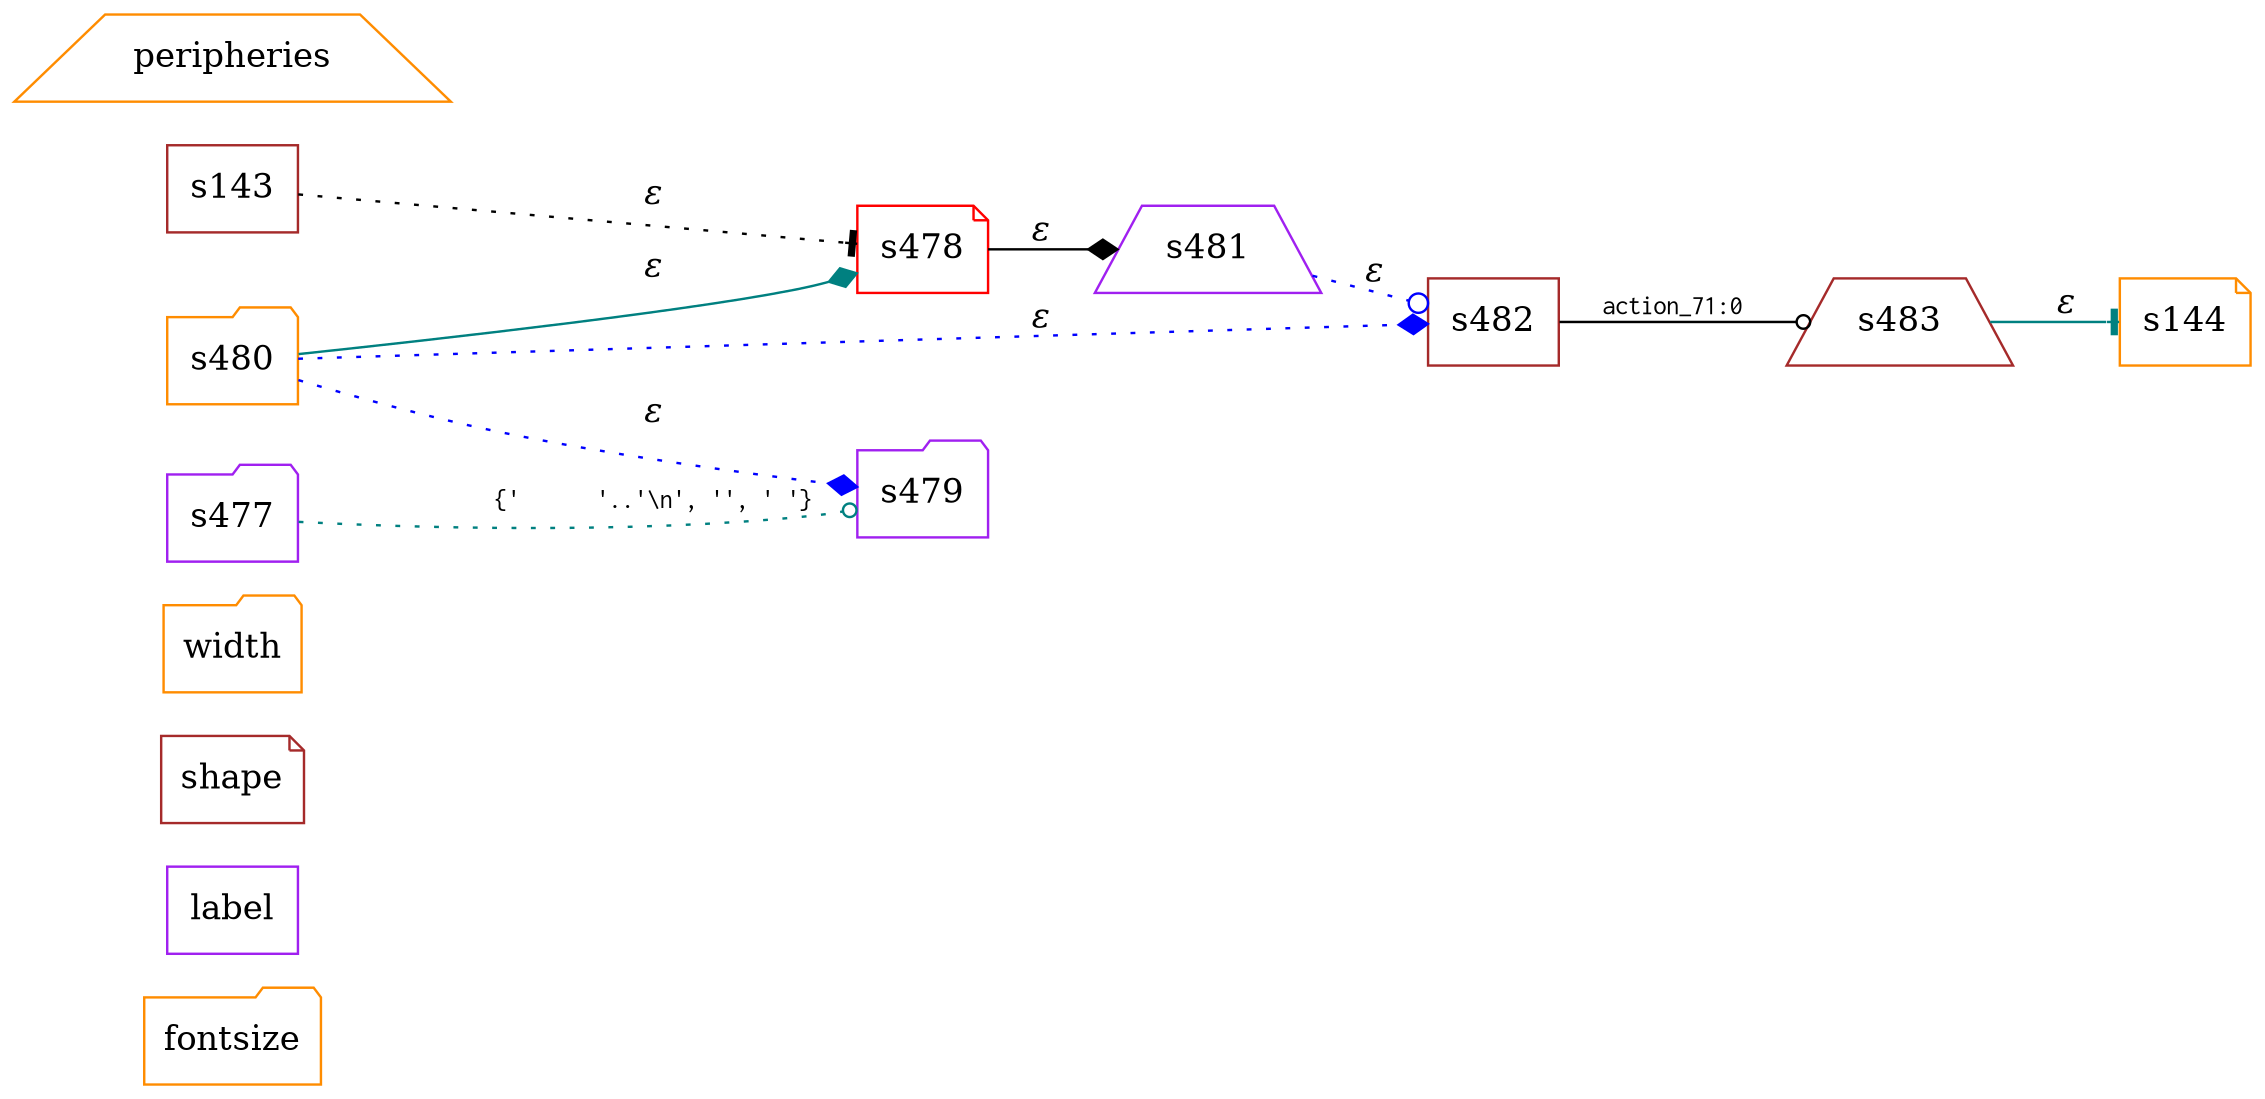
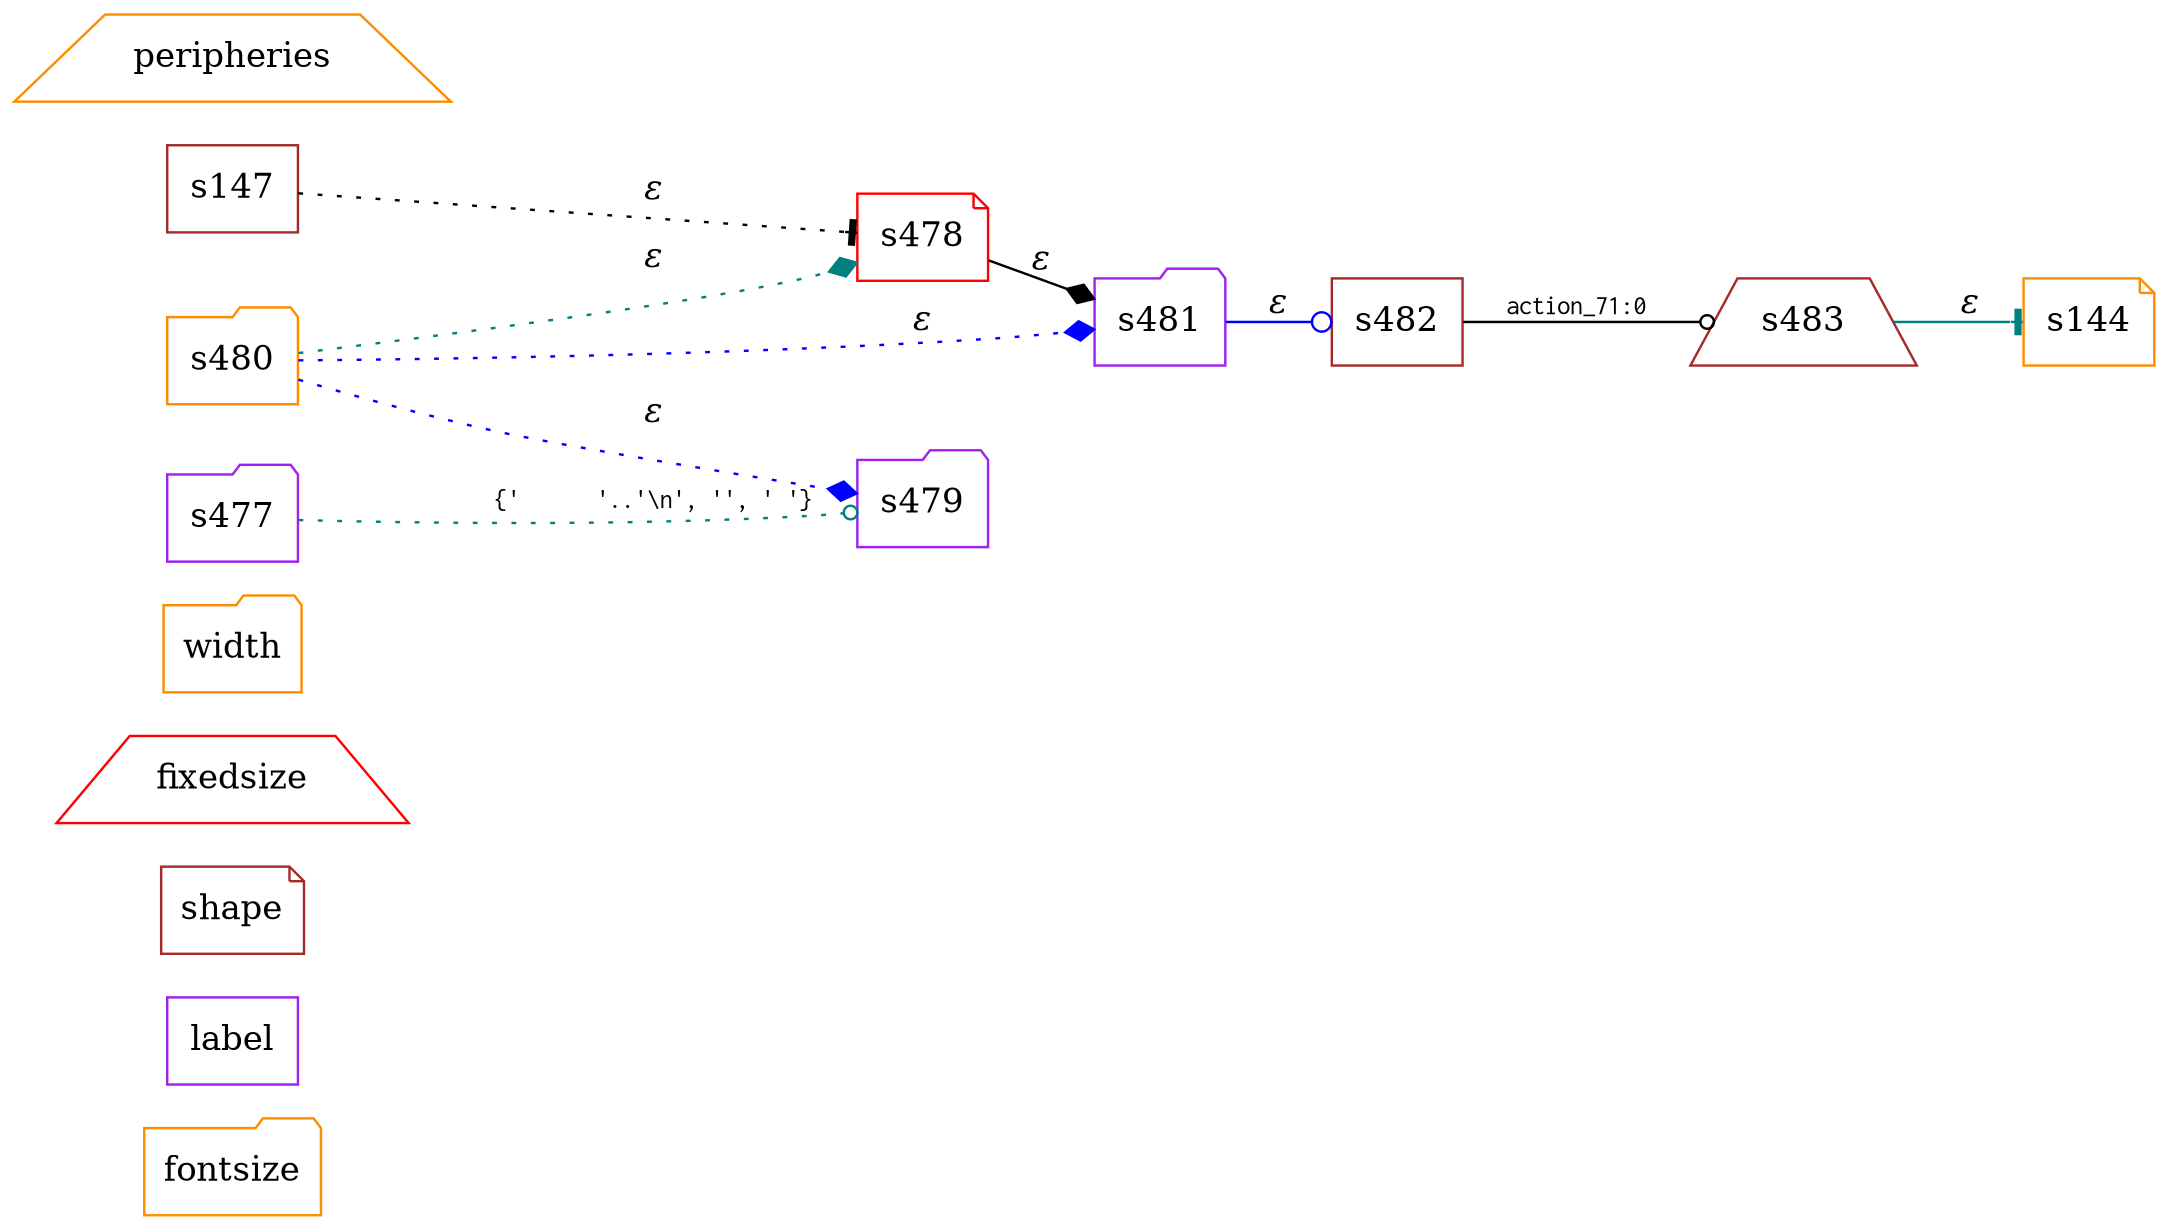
(233, 189) -> (233, 189)
(1208, 249) -> (1160, 322)
(1361, 288) -> (1269, 322)
(564, 324) -> (565, 318)
(848, 342) -> (682, 353)
none -> (233, 780)
